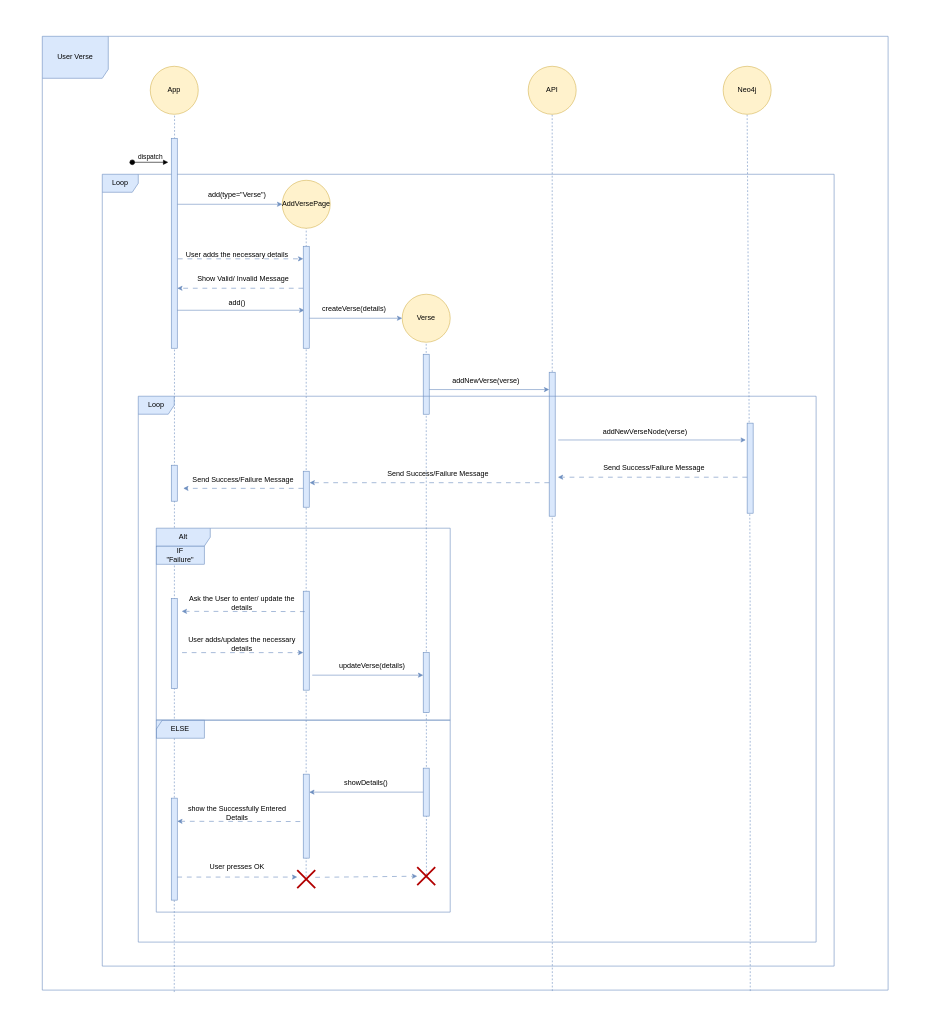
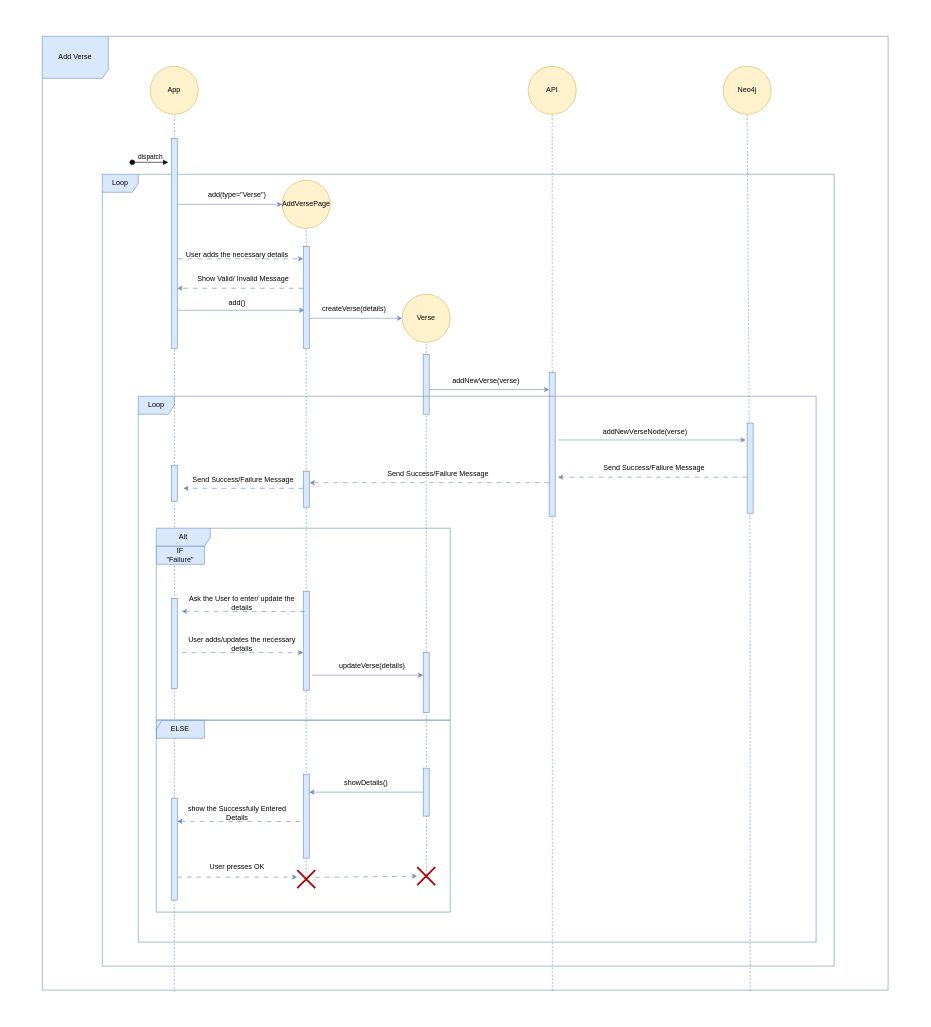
(75, 57) -> (75, 57)
